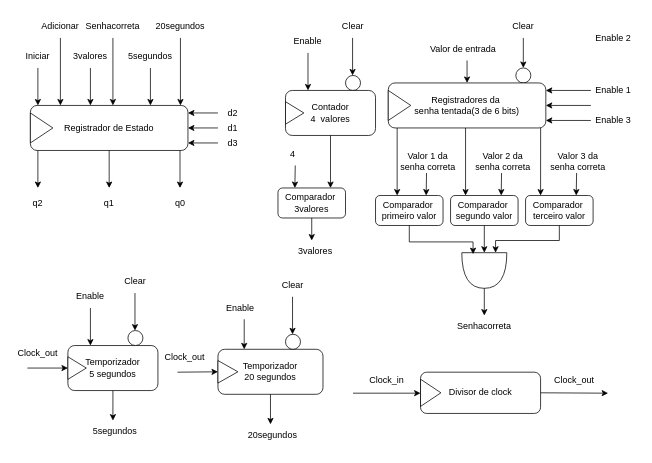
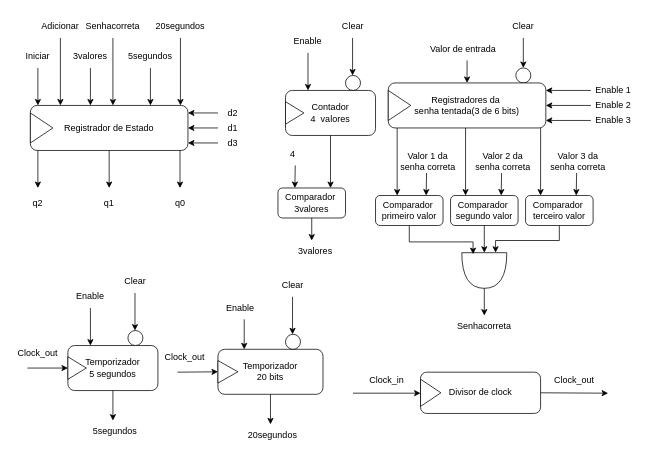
(613, 38) -> (613, 105)
(270, 372) -> (270, 372)
